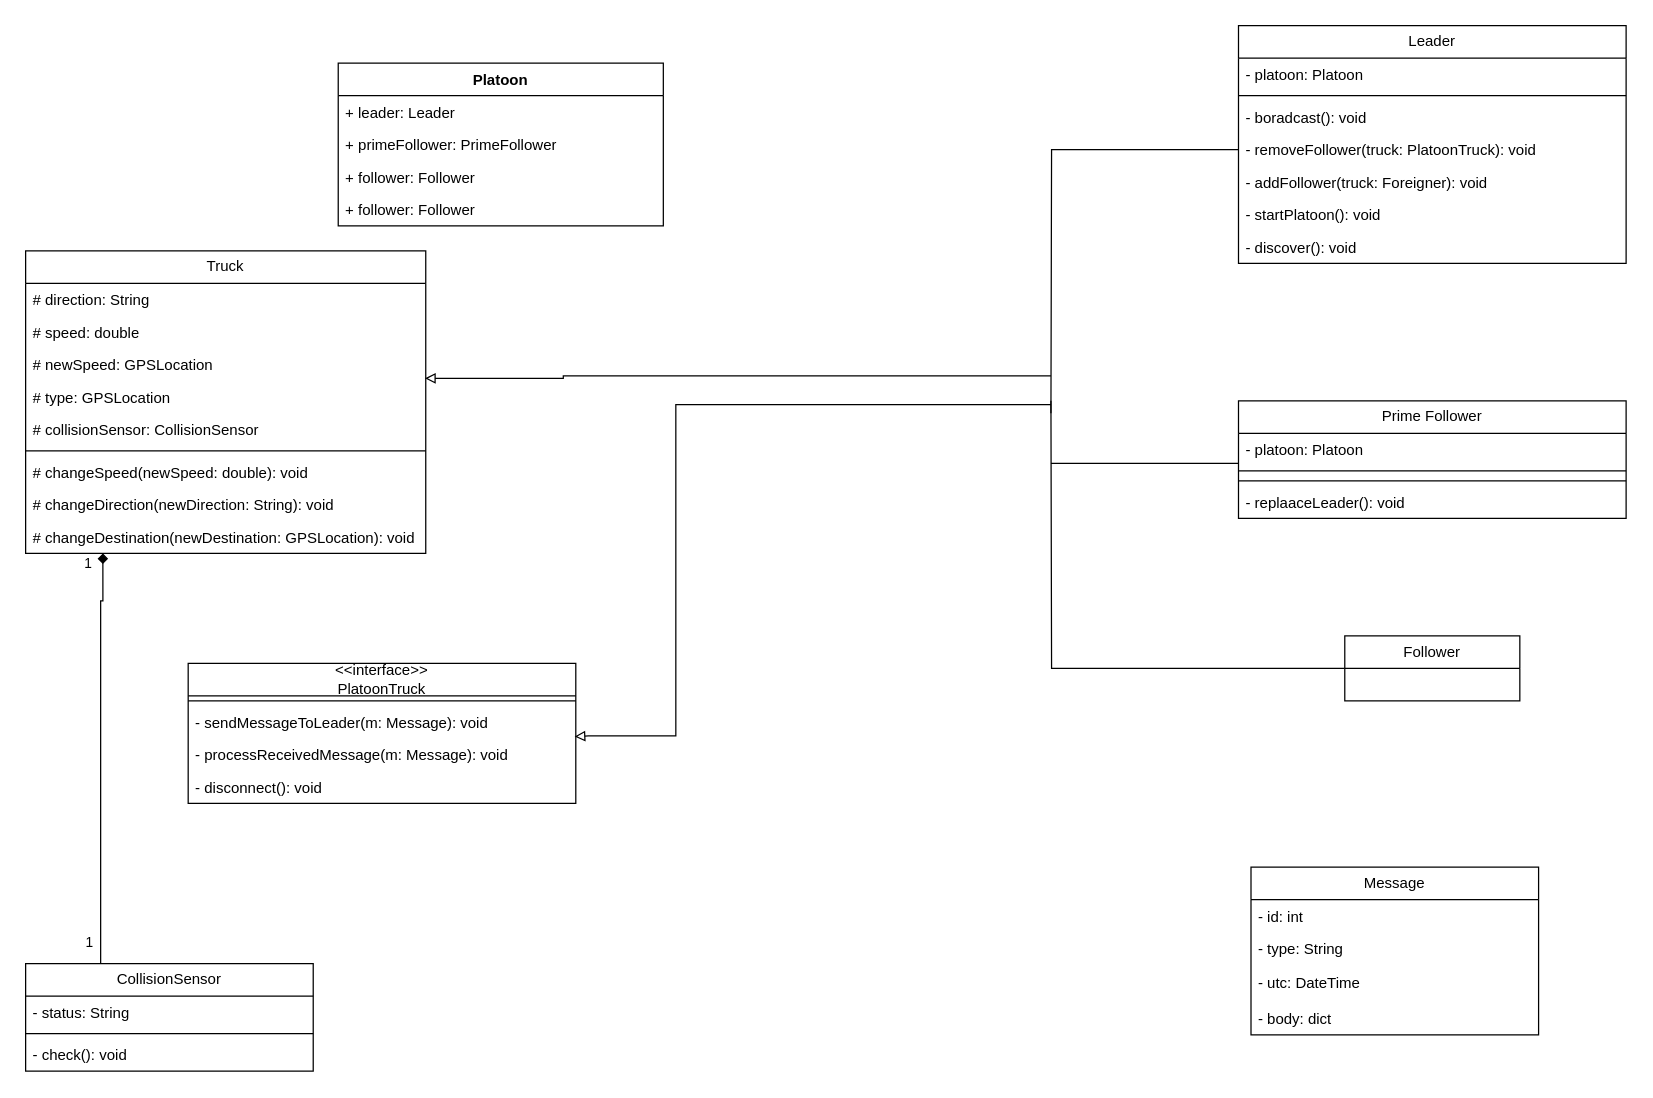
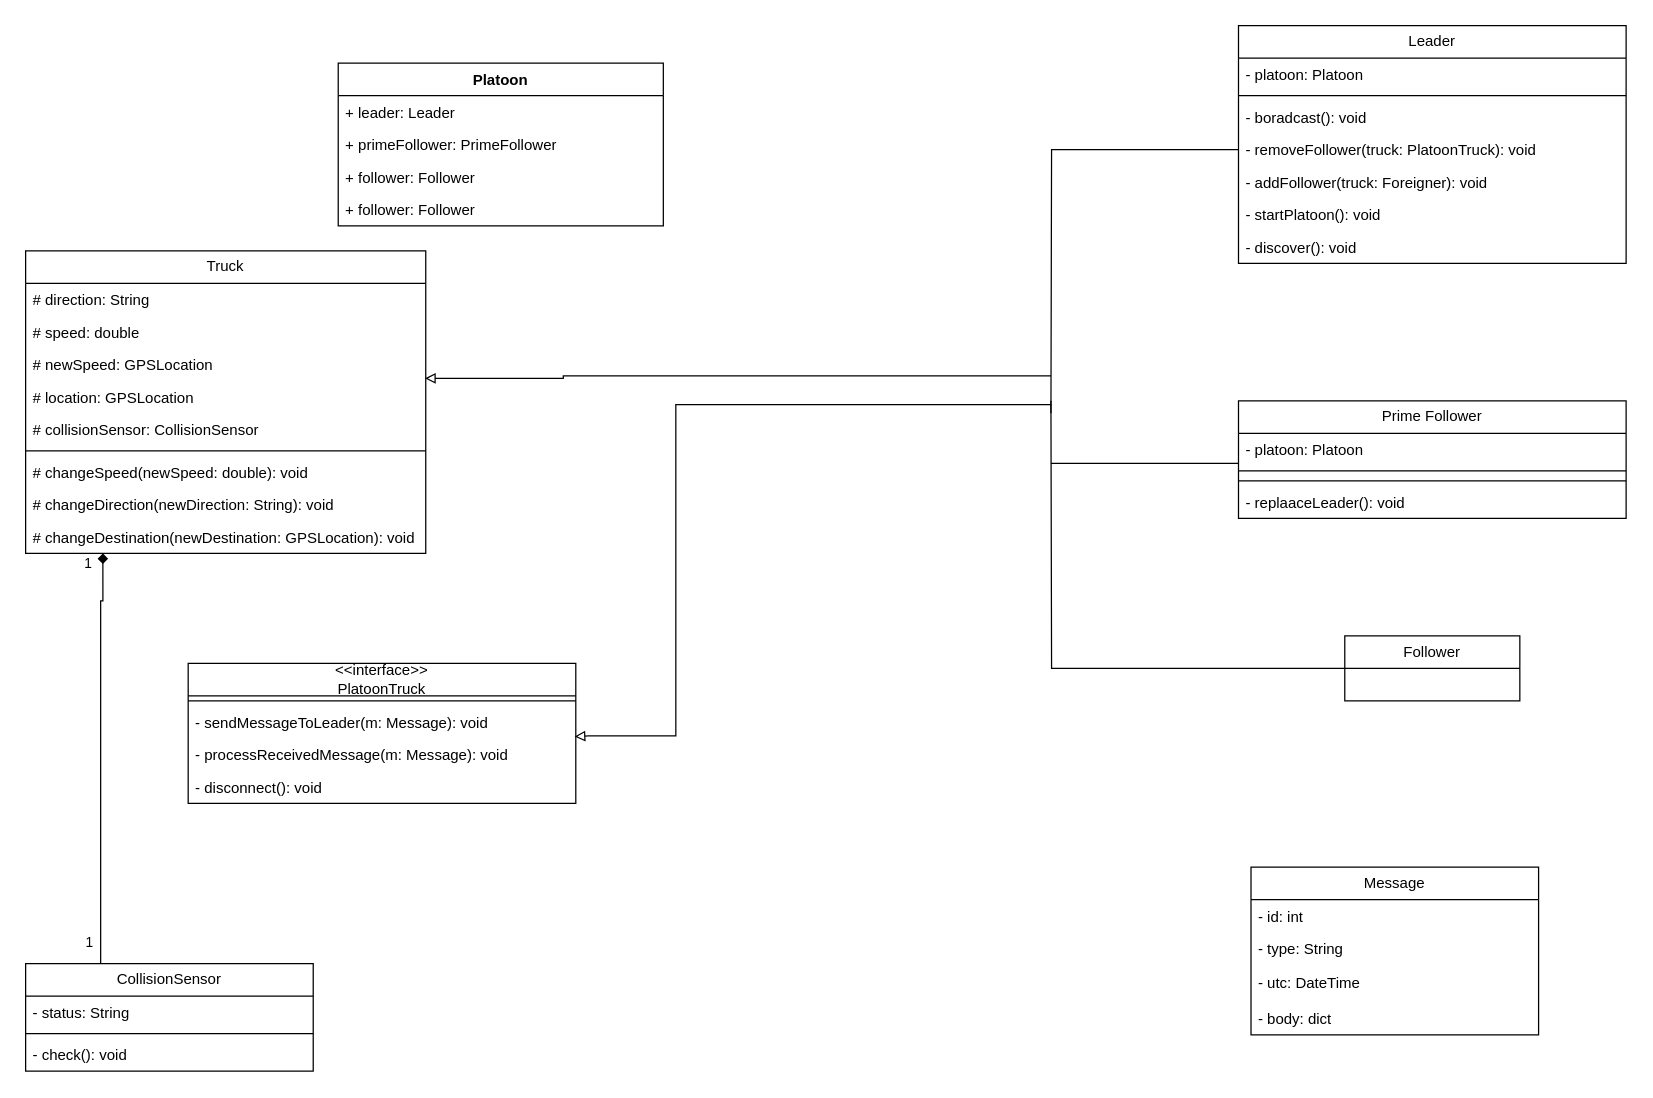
(105, 398) -> (118, 398)
